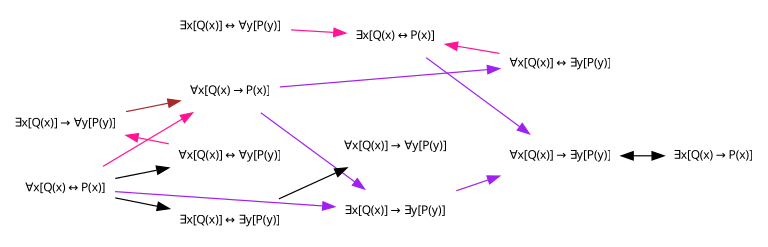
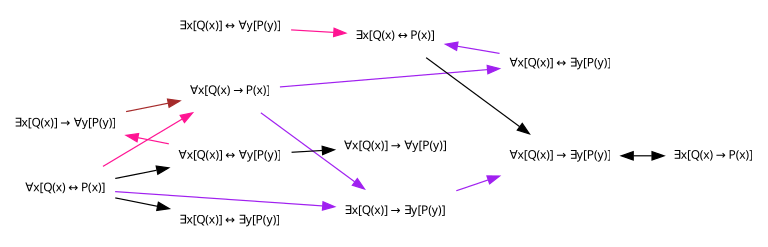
(478, 50) -> (478, 50)
(473, 92) -> (473, 92)
(303, 188) -> (301, 152)
